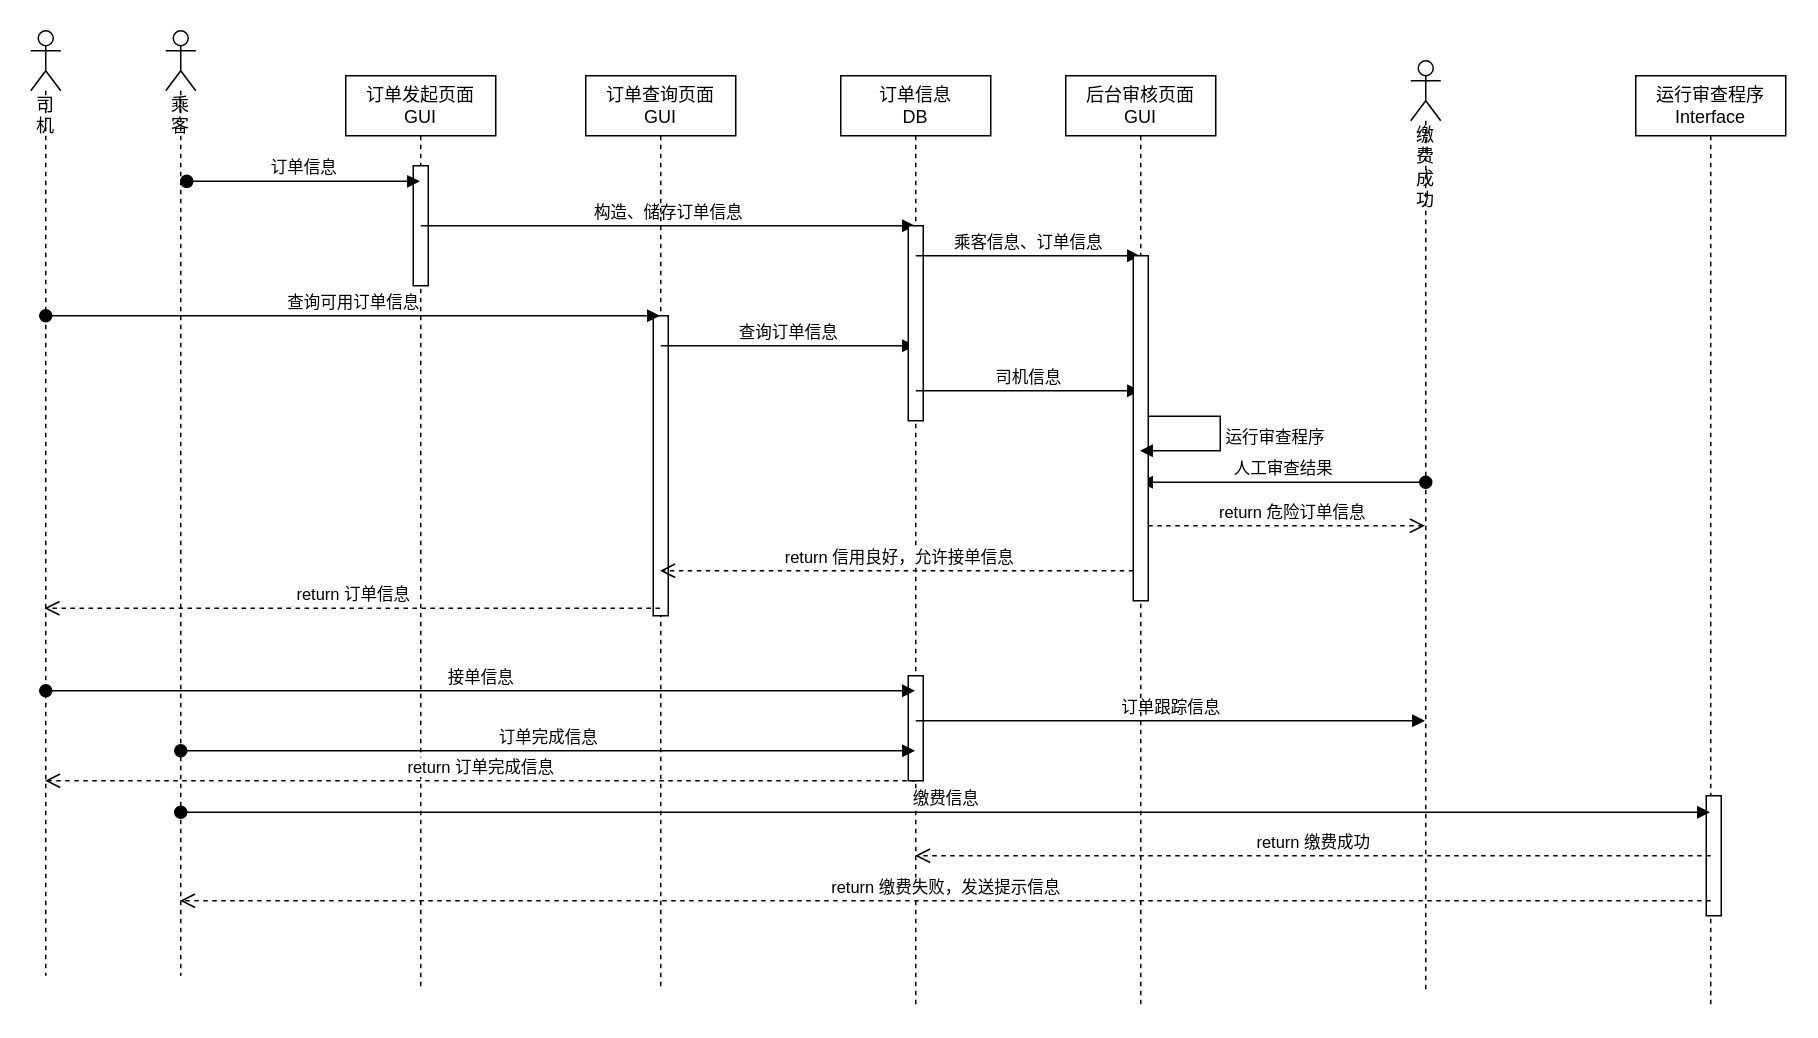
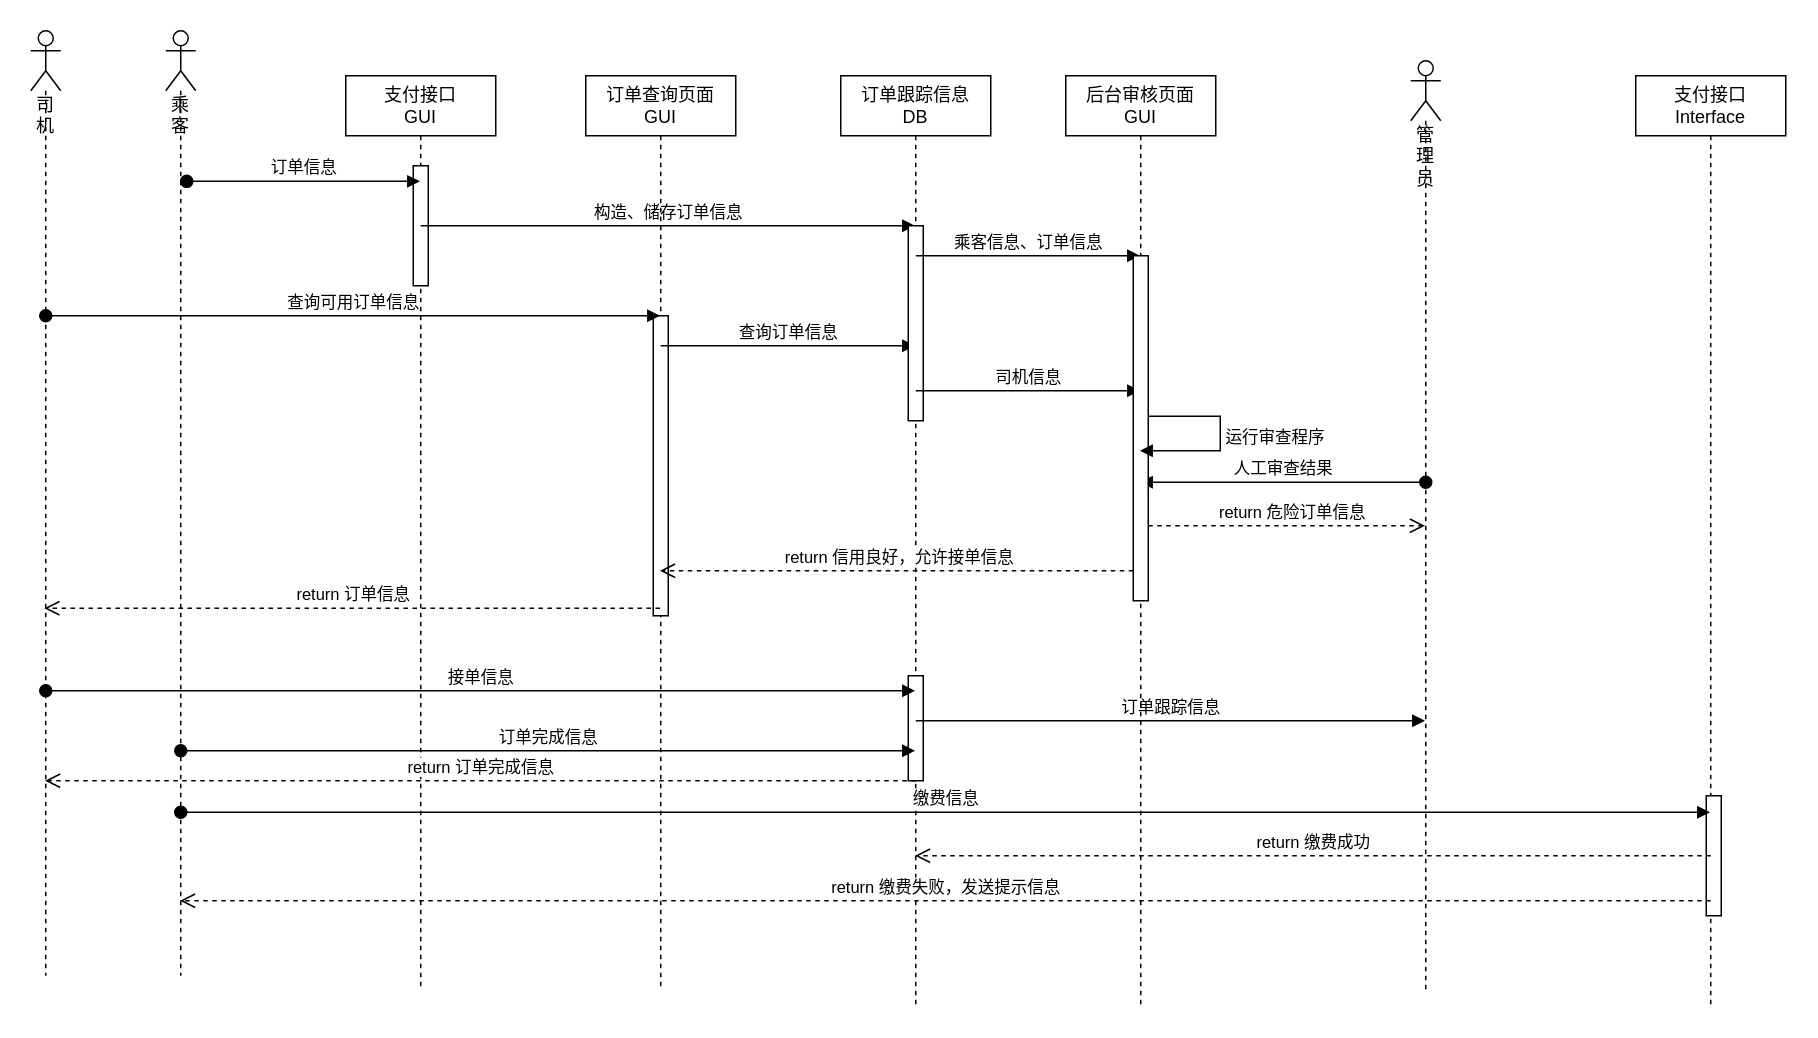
(421, 106) -> (421, 106)
(916, 106) -> (916, 106)
(1711, 106) -> (1711, 106)
(1426, 158) -> (1426, 147)
